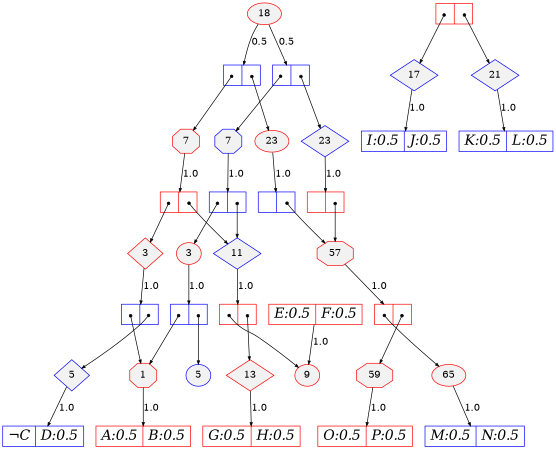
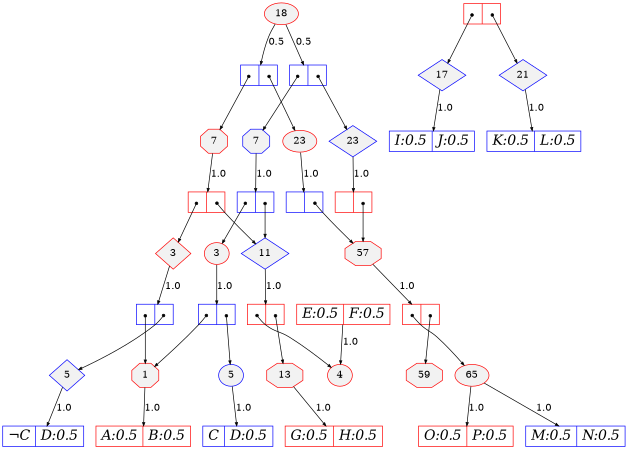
(250, 375) -> (285, 375)
(307, 375) -> (340, 375)
(370, 405) -> (469, 404)
none -> (238, 436)
